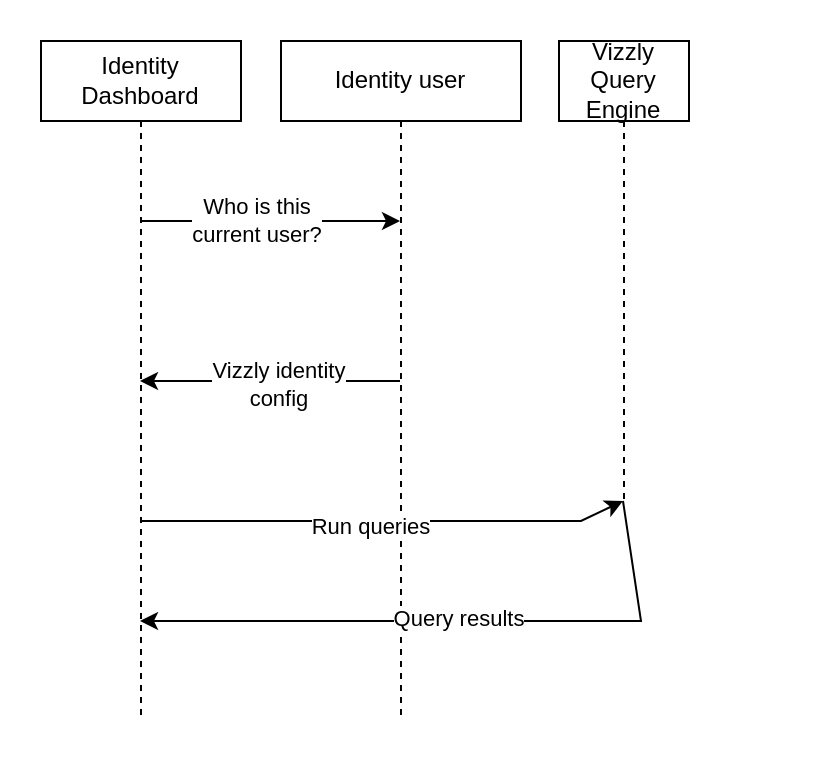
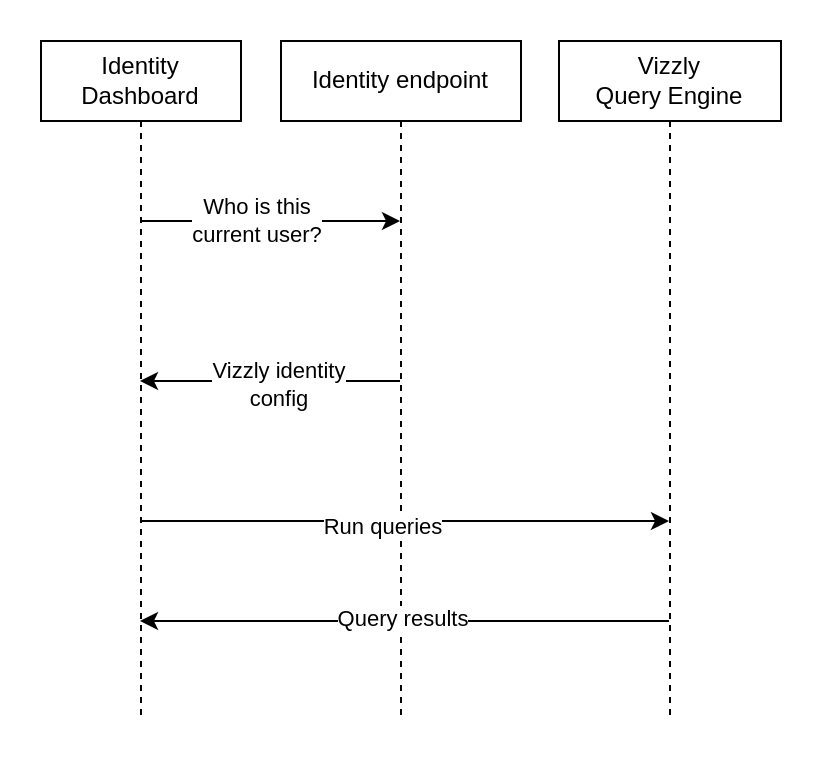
(401, 81) -> (401, 81)
(624, 271) -> (670, 381)
